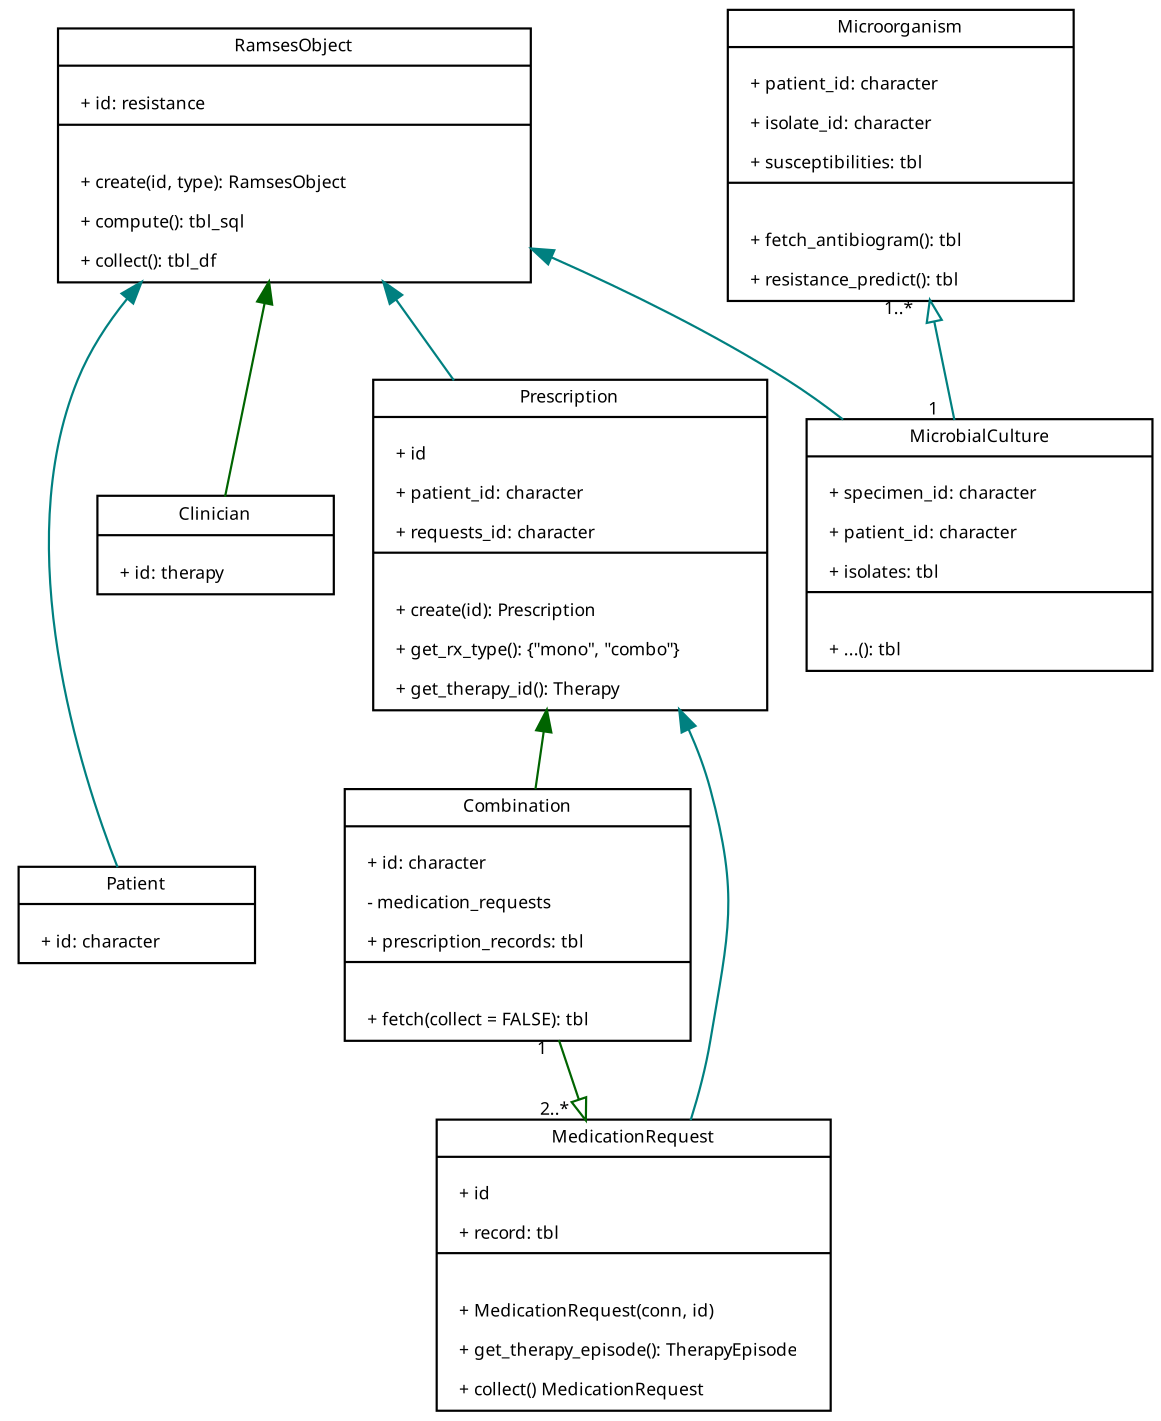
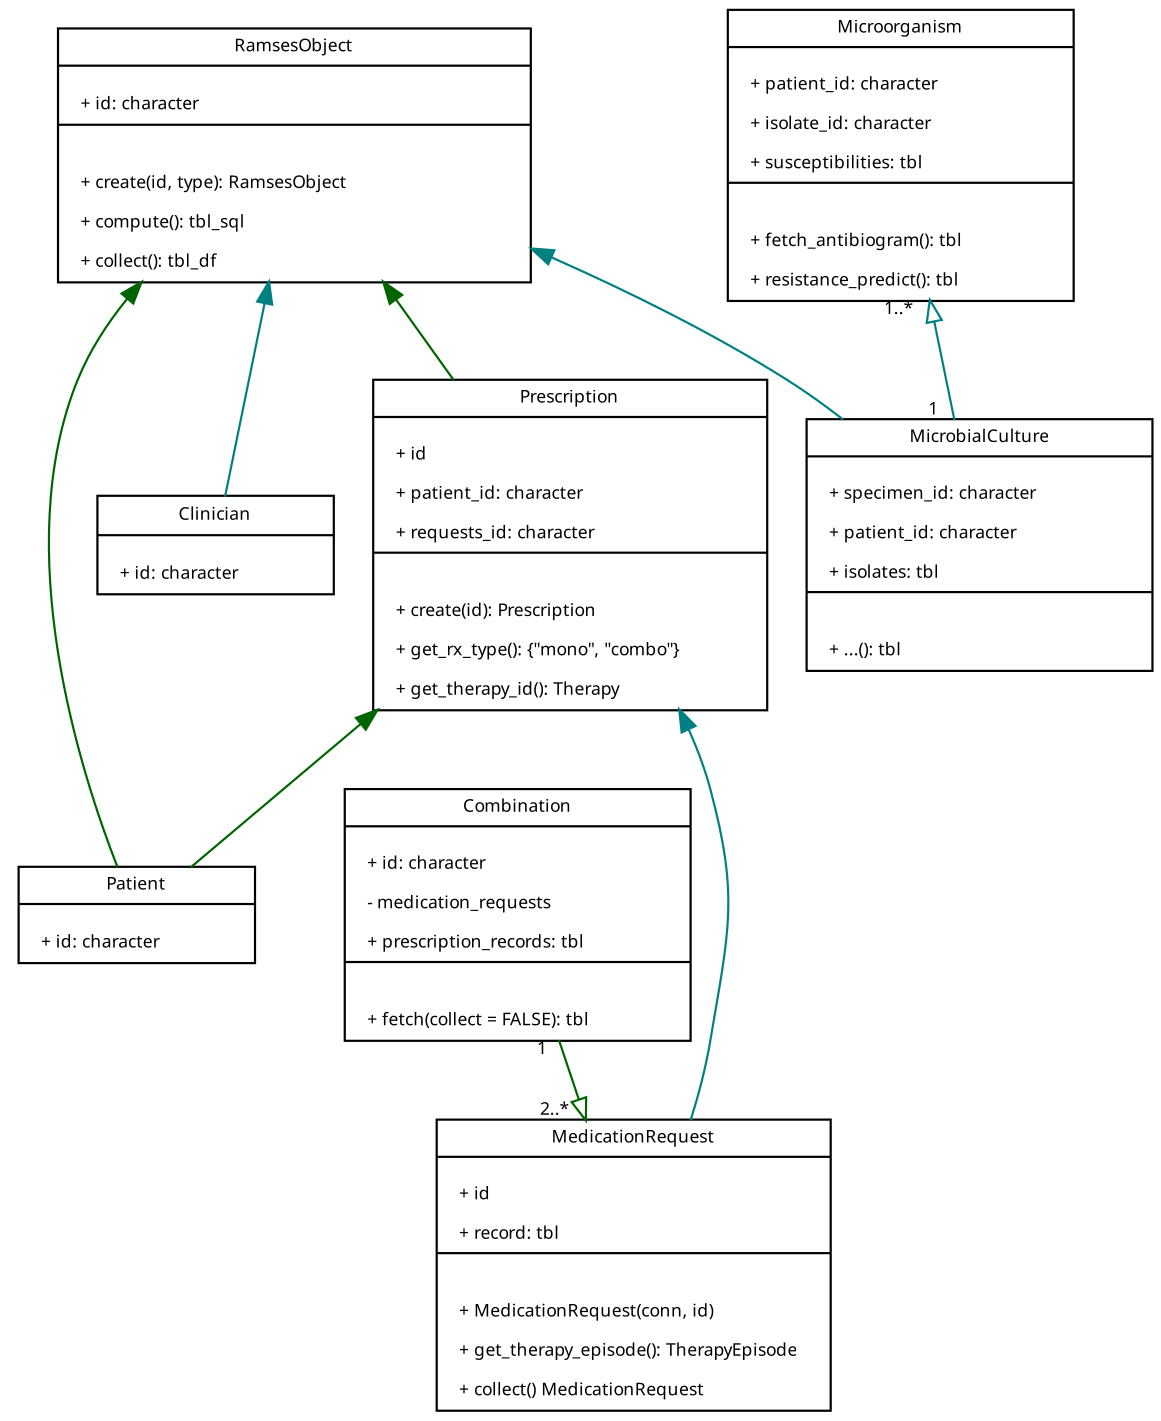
(141, 104) -> (138, 104)
(425, 340) -> (425, 340)
(245, 400) -> (245, 400)
(170, 573) -> (177, 573)
(50, 579) -> (50, 579)
(540, 760) -> (276, 796)
